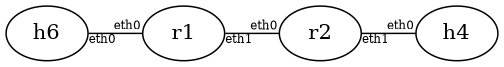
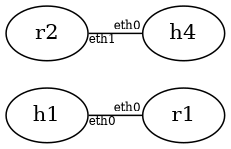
(47, 33) -> (47, 115)
(252, 33) -> none
